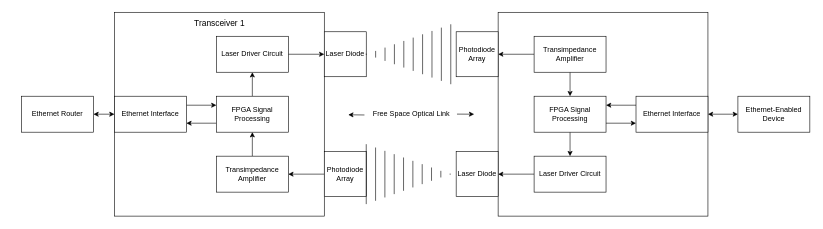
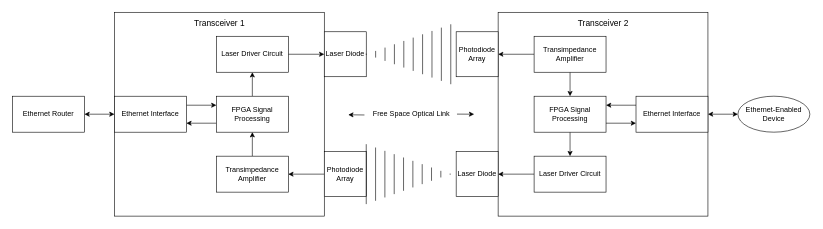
none -> (603, 23)
(57, 114) -> (48, 114)
(774, 114) -> (774, 114)
